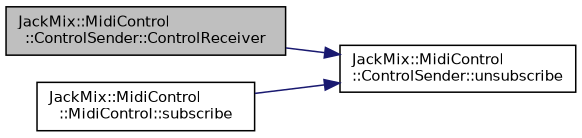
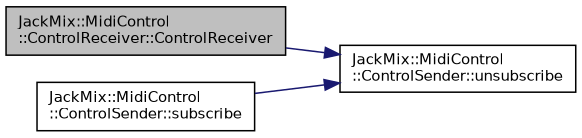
(146, 31) -> (146, 31)
(146, 107) -> (146, 107)
